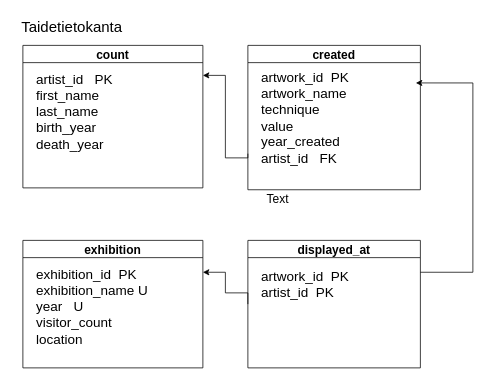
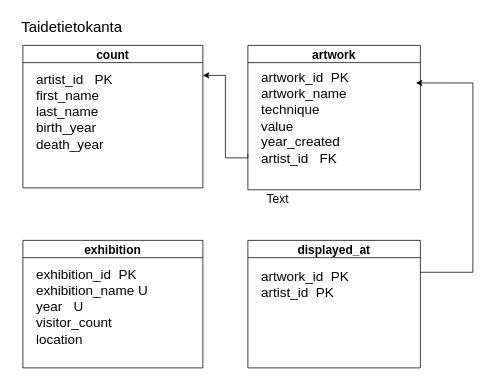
(334, 55) -> (334, 55)
(225, 275) -> none
